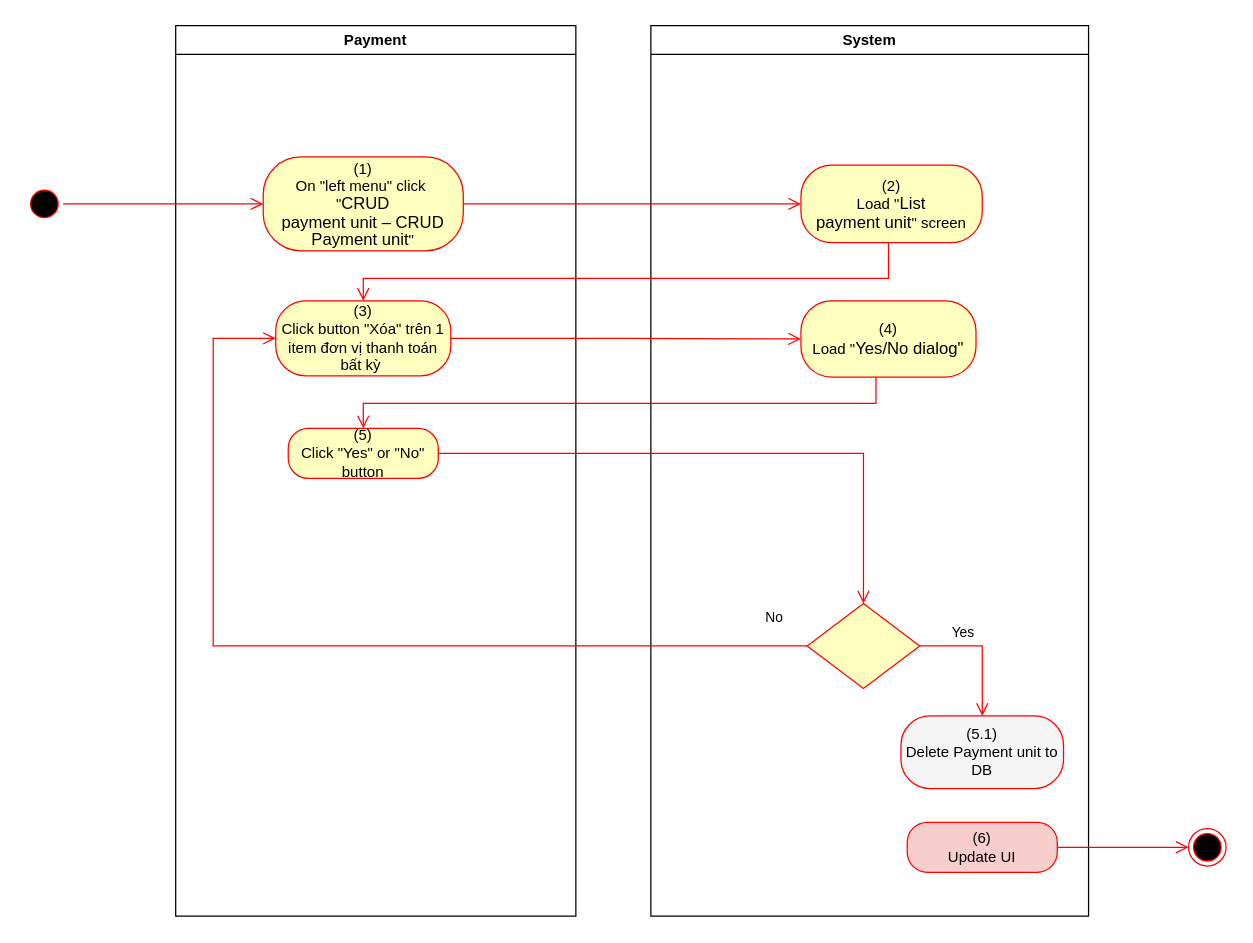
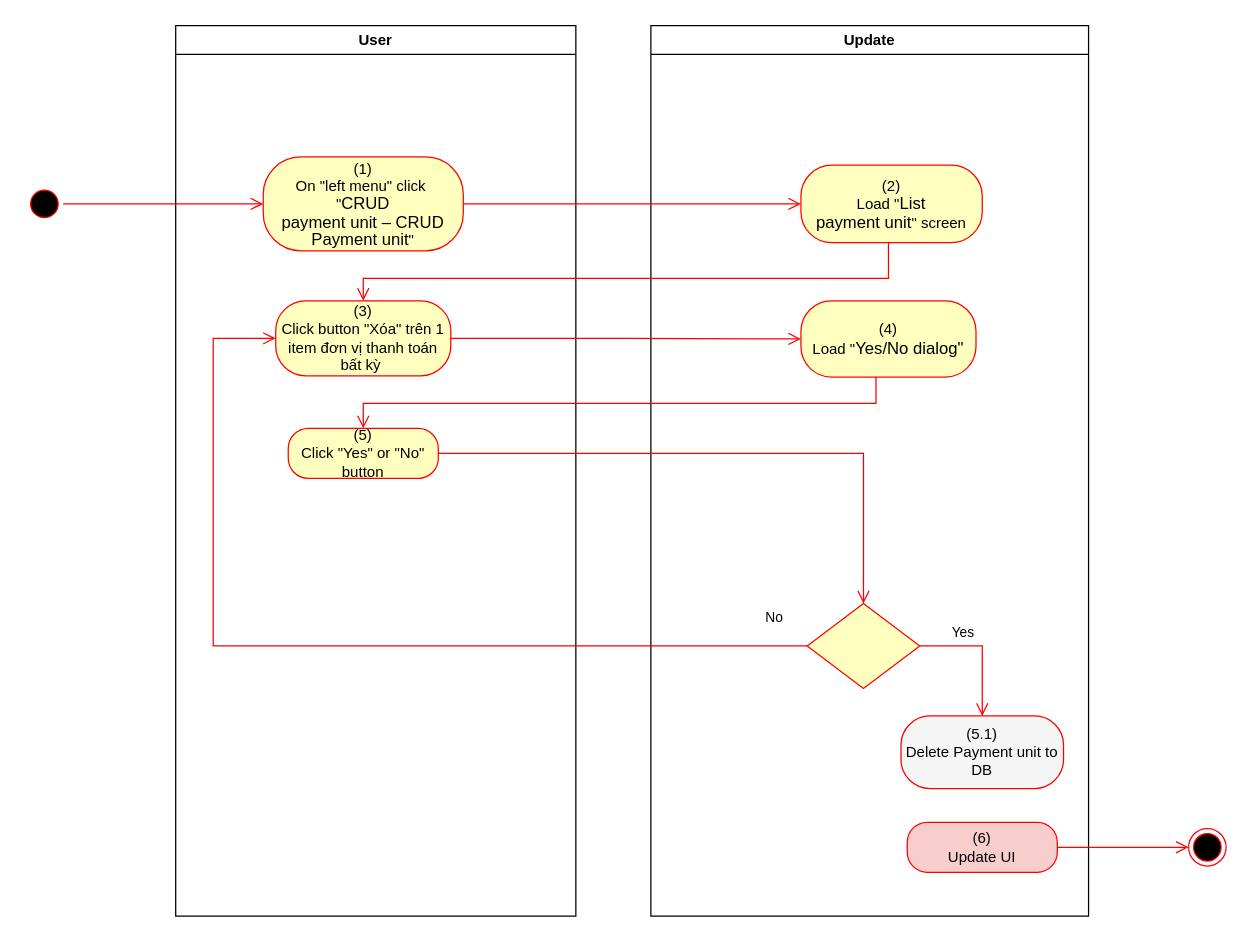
(376, 41) -> (376, 41)
(869, 41) -> (869, 41)
